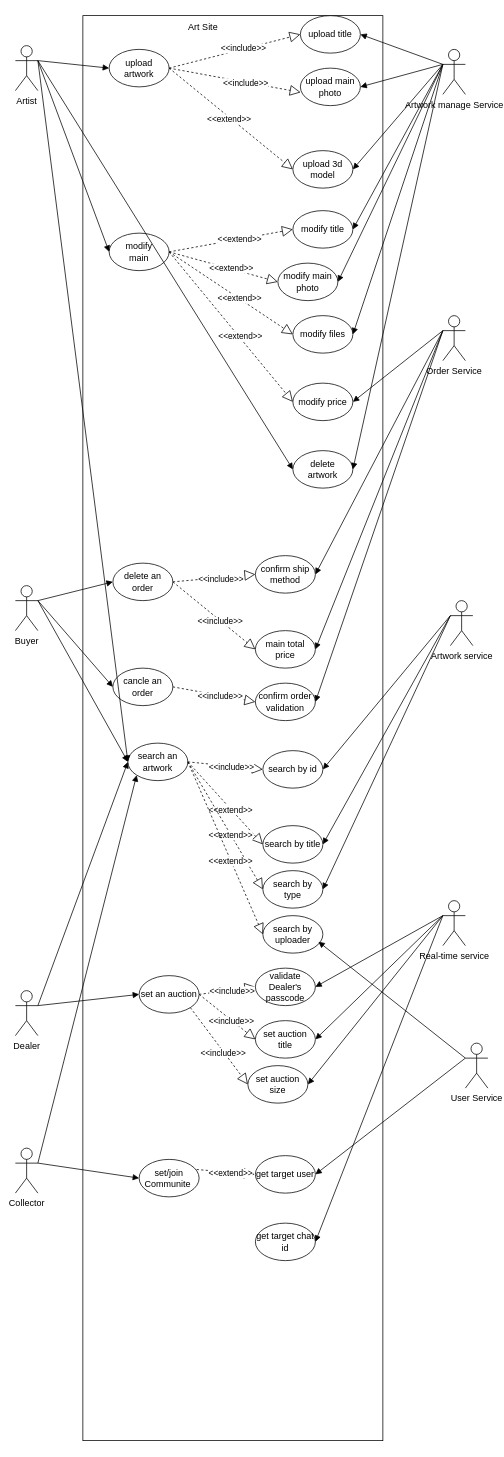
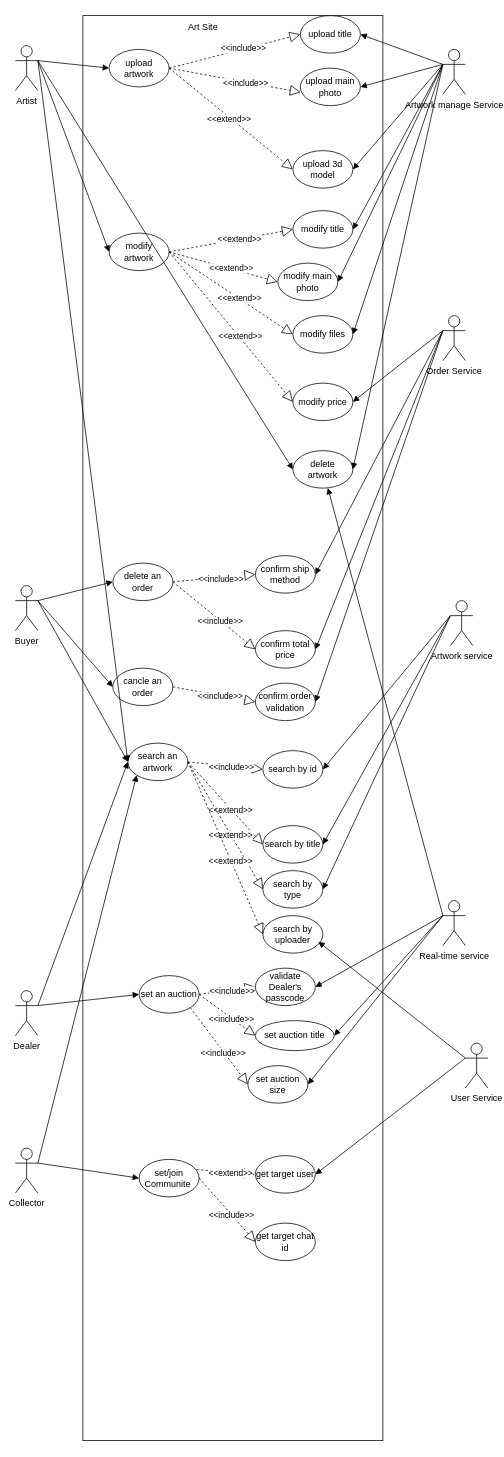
(139, 252) -> (139, 252)
(285, 649) -> (285, 649)
(398, 1029) -> (386, 703)
(285, 1039) -> (295, 1035)
none -> (224, 1206)
